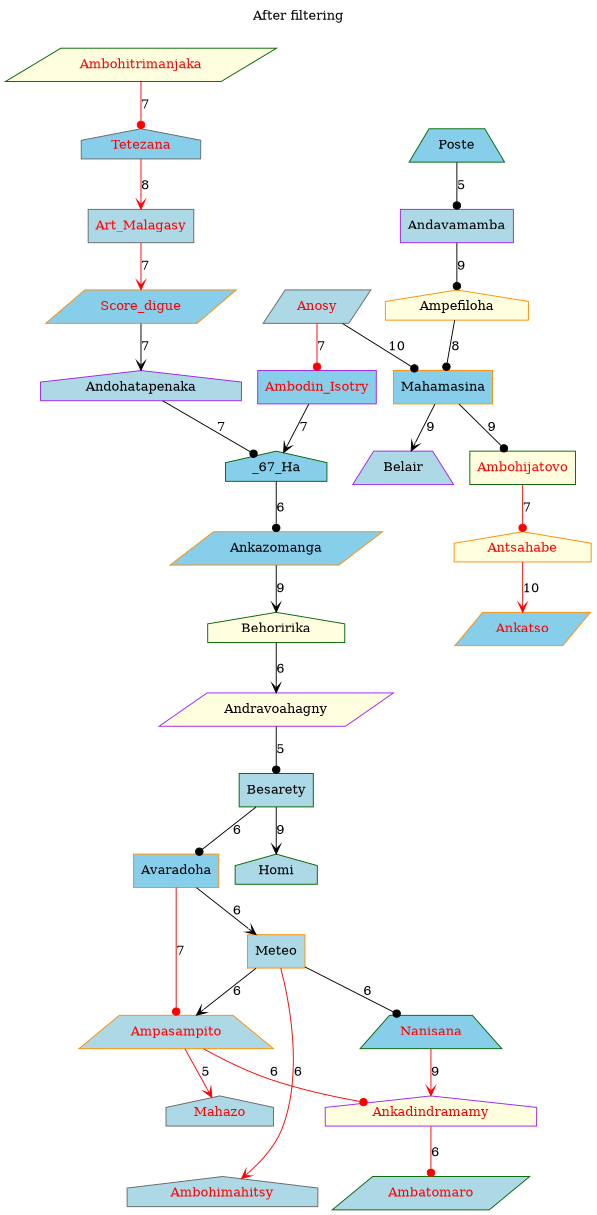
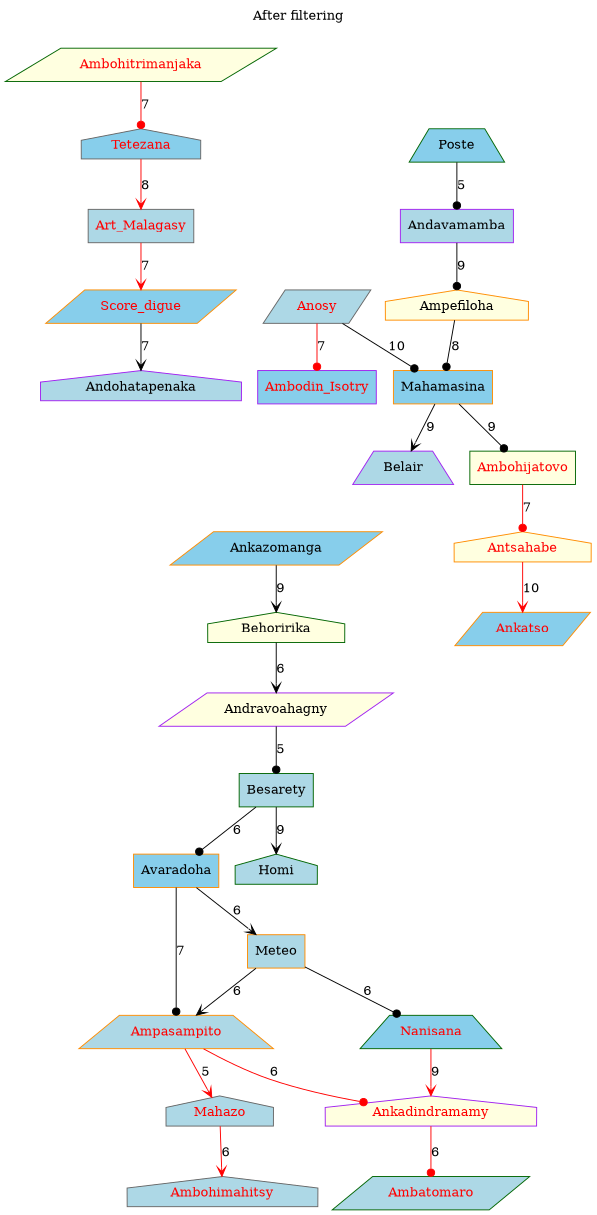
(276, 468) -> none
(176, 948) -> (176, 948)
(293, 1076) -> (221, 1147)
